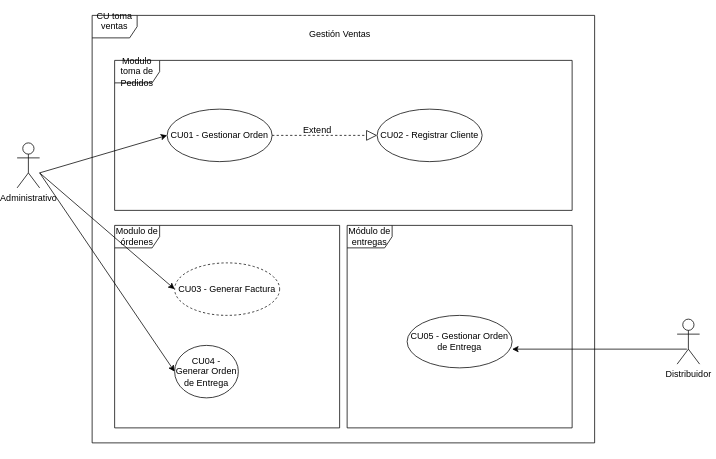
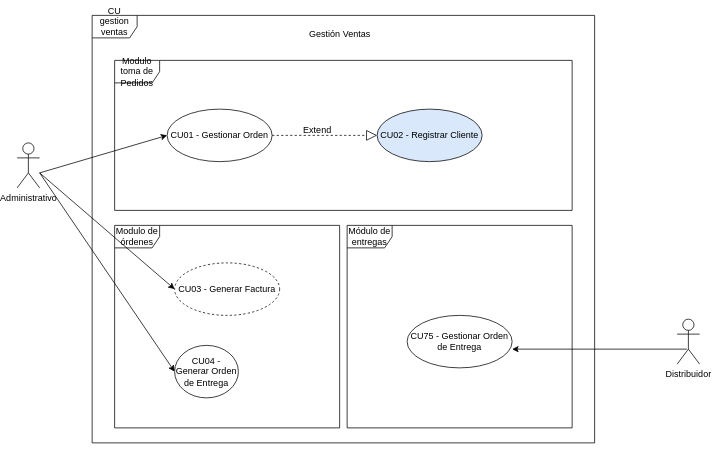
(114, 27) -> (114, 27)
(429, 135) -> (429, 135)
(459, 342) -> (459, 342)
